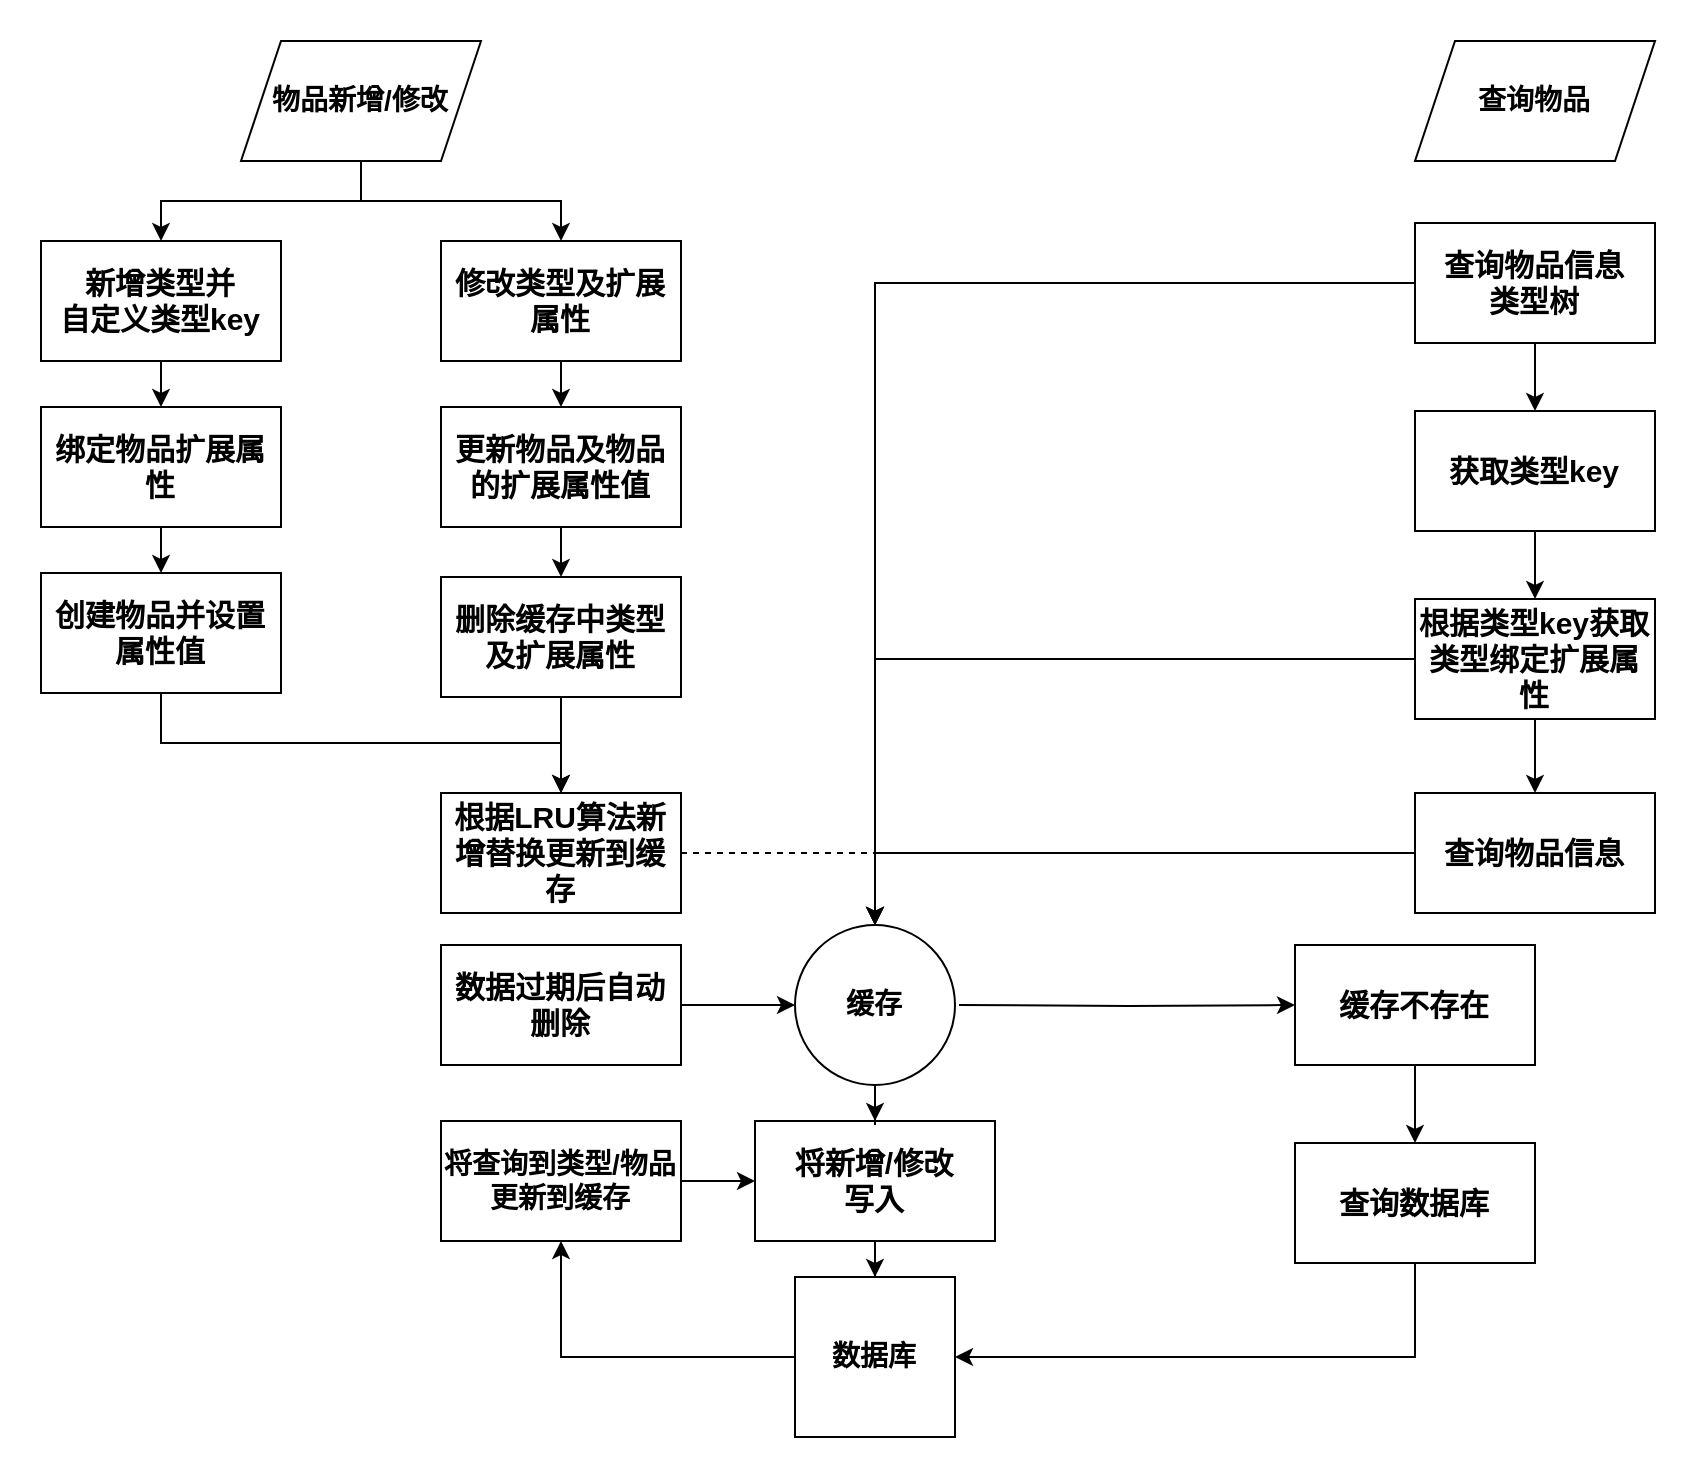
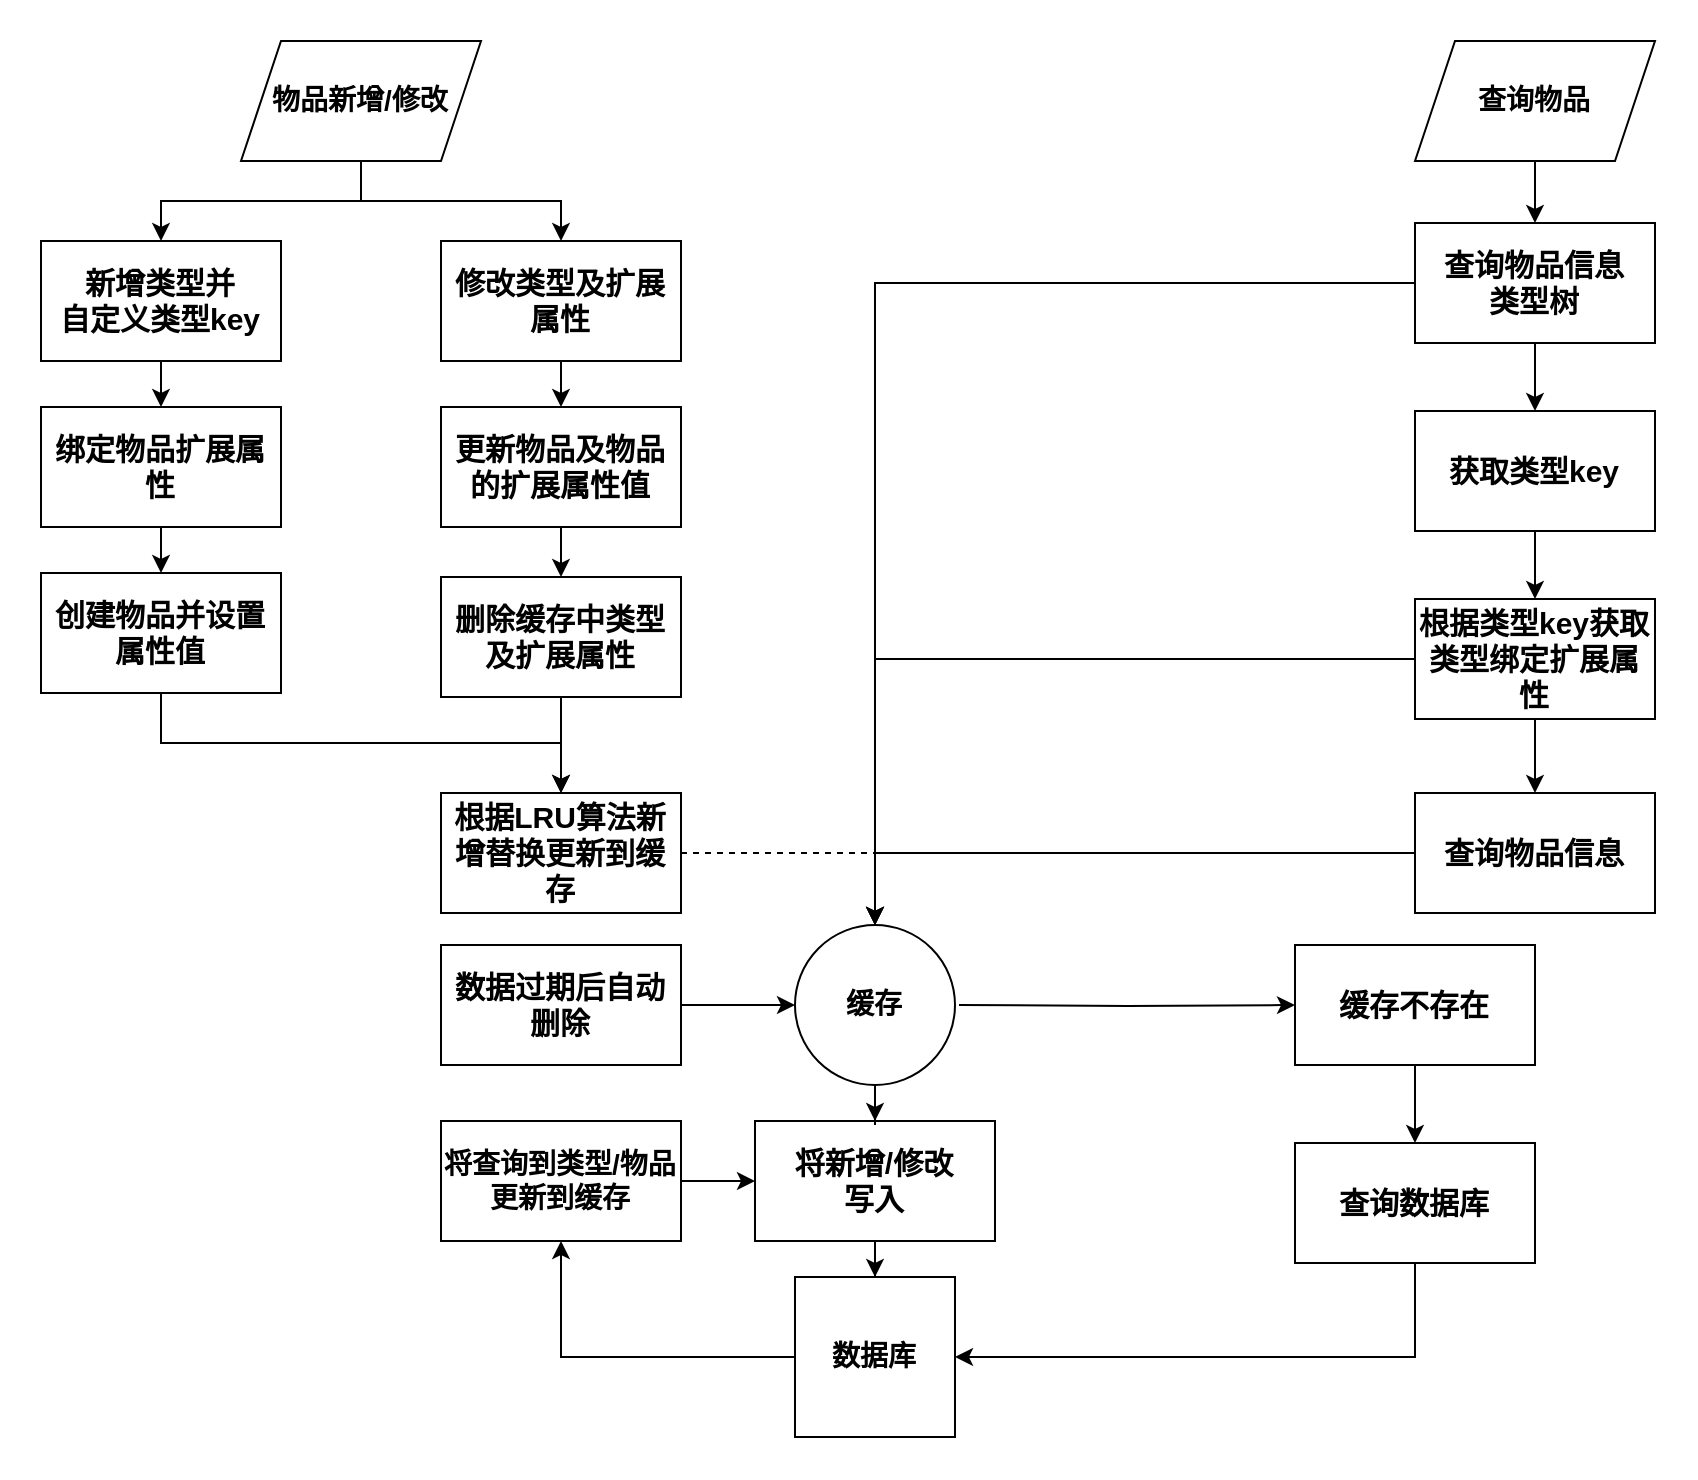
none -> (1535, 199)
